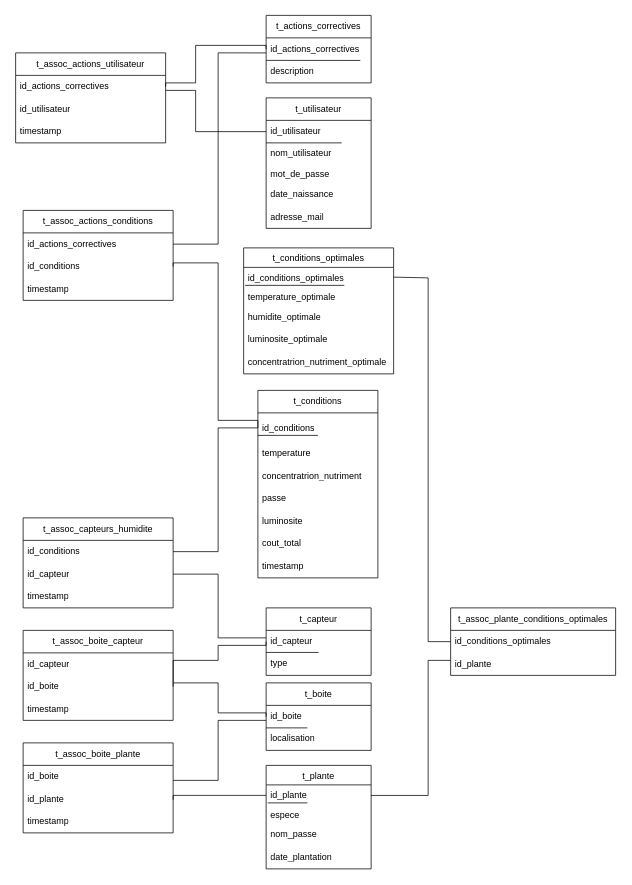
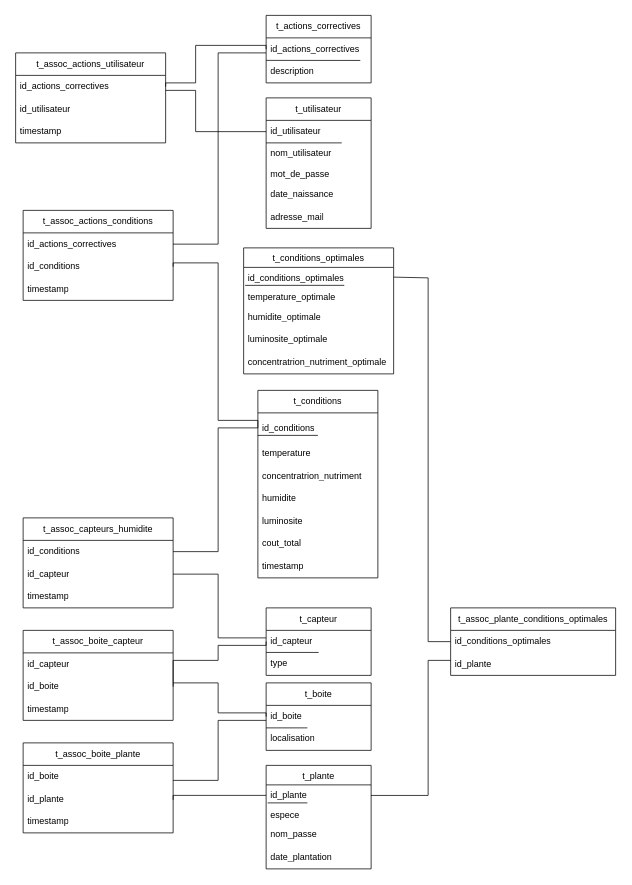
(275, 499) -> (280, 499)
